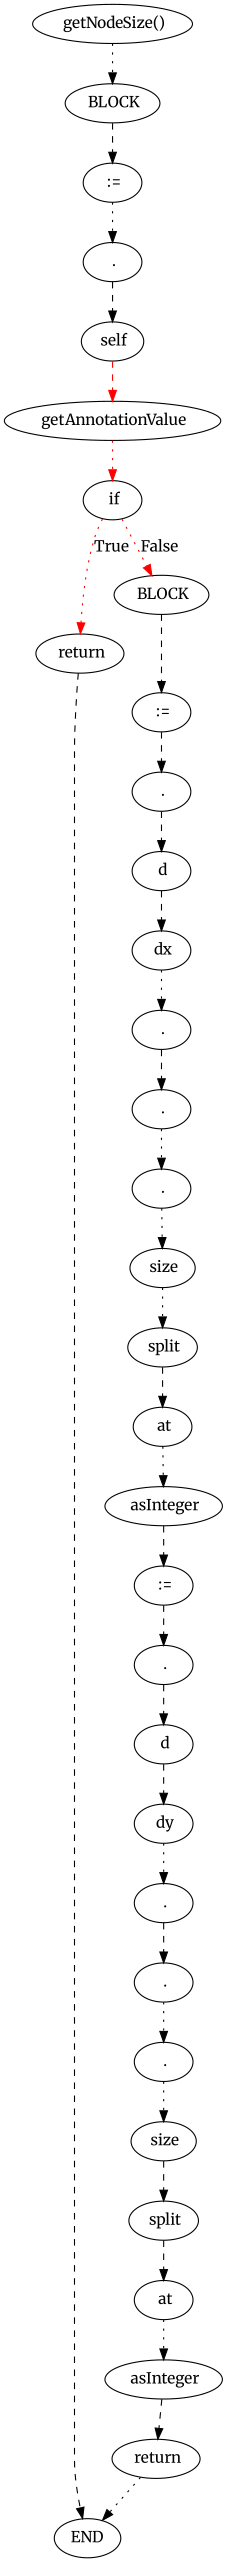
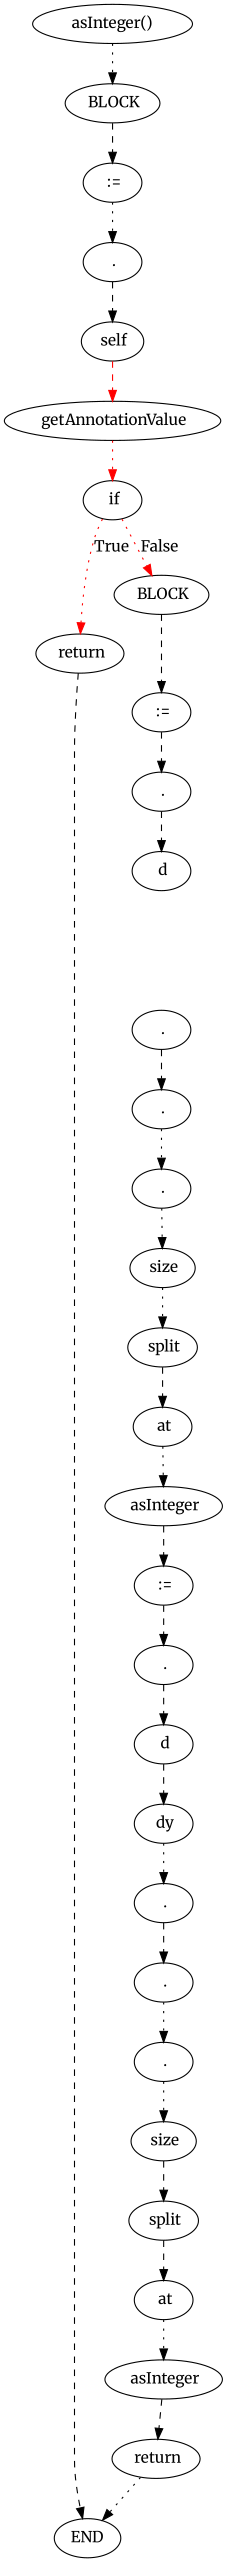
(113, 24) -> (113, 24)
(161, 950) -> none
